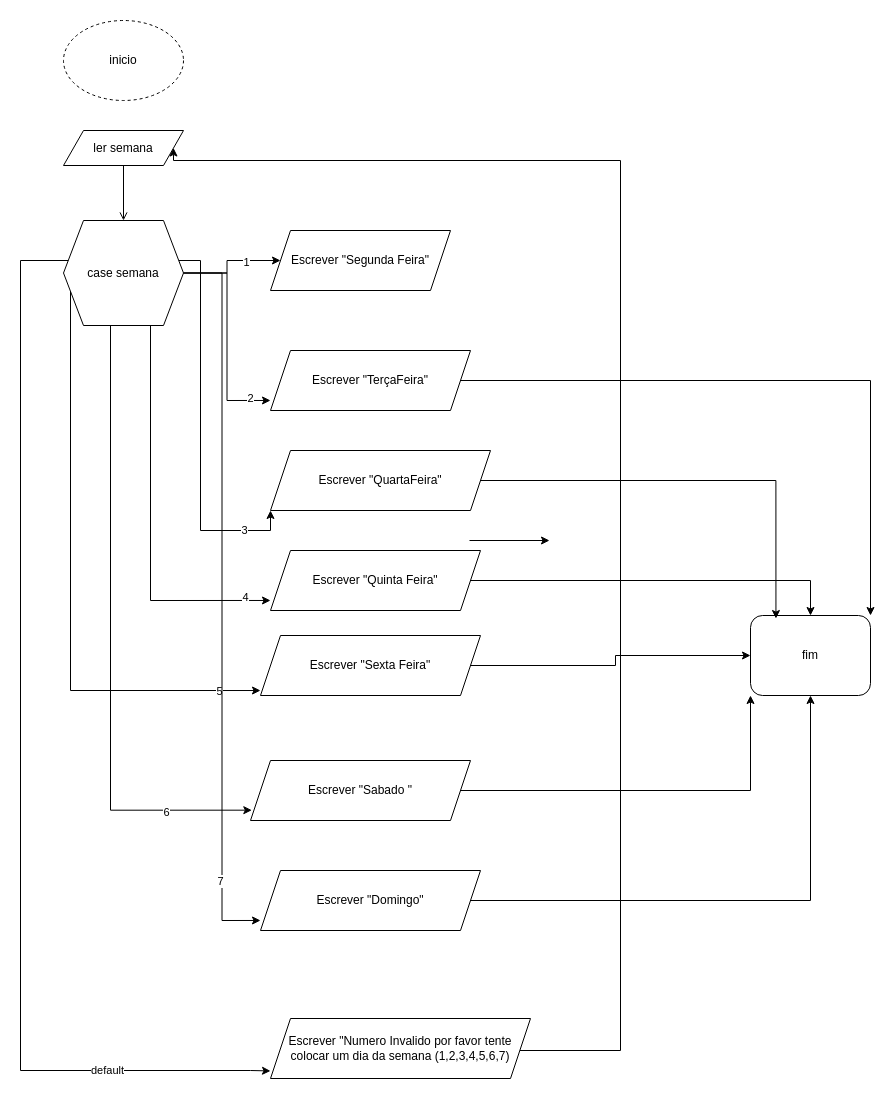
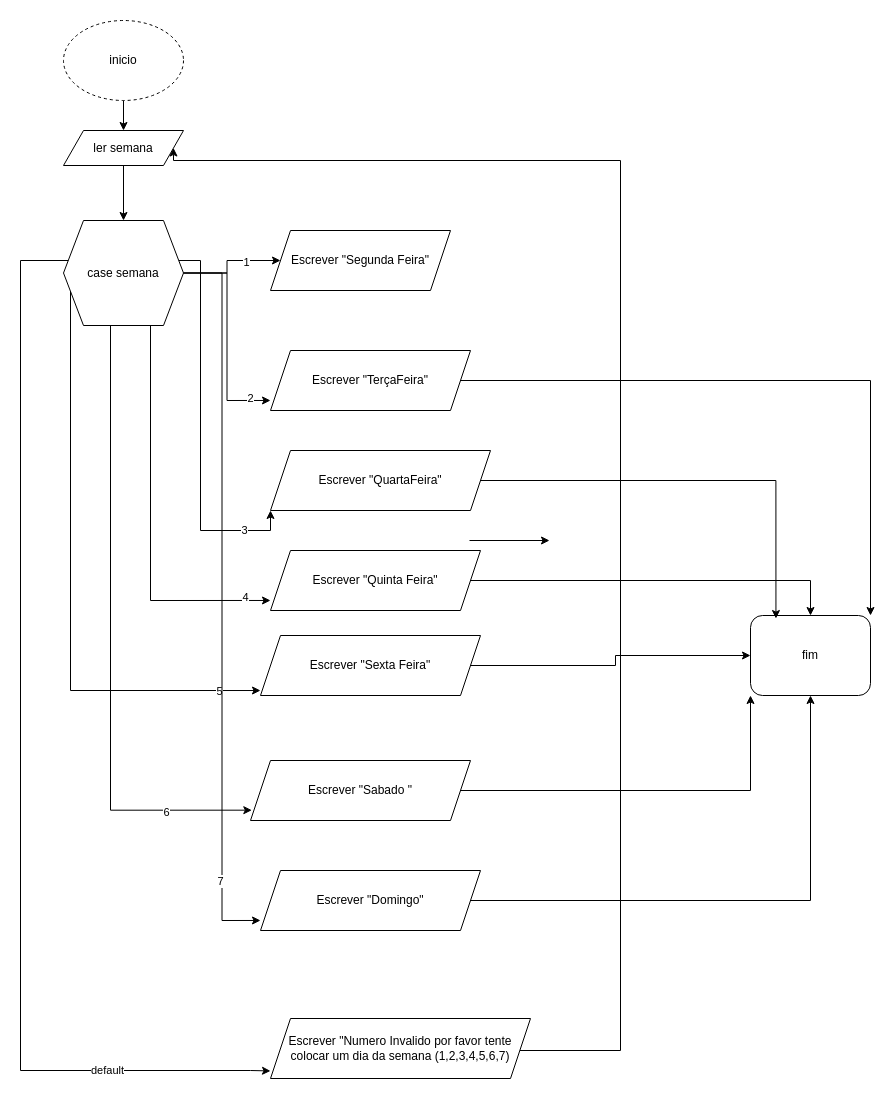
none -> (124, 120)
(124, 213) -> (124, 212)
